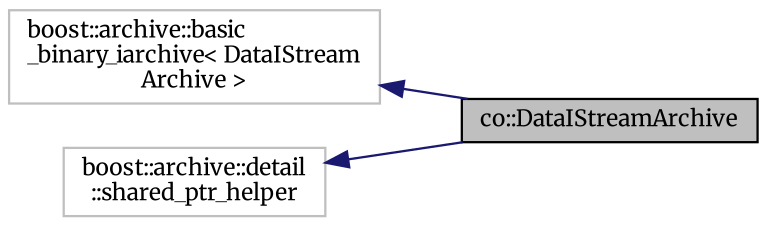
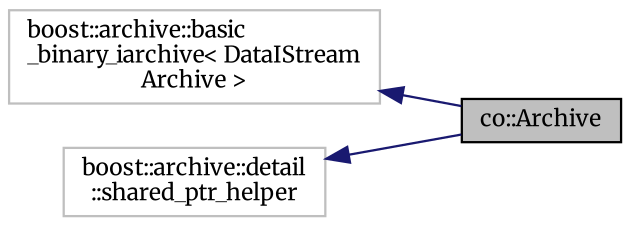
(610, 121) -> (541, 121)
